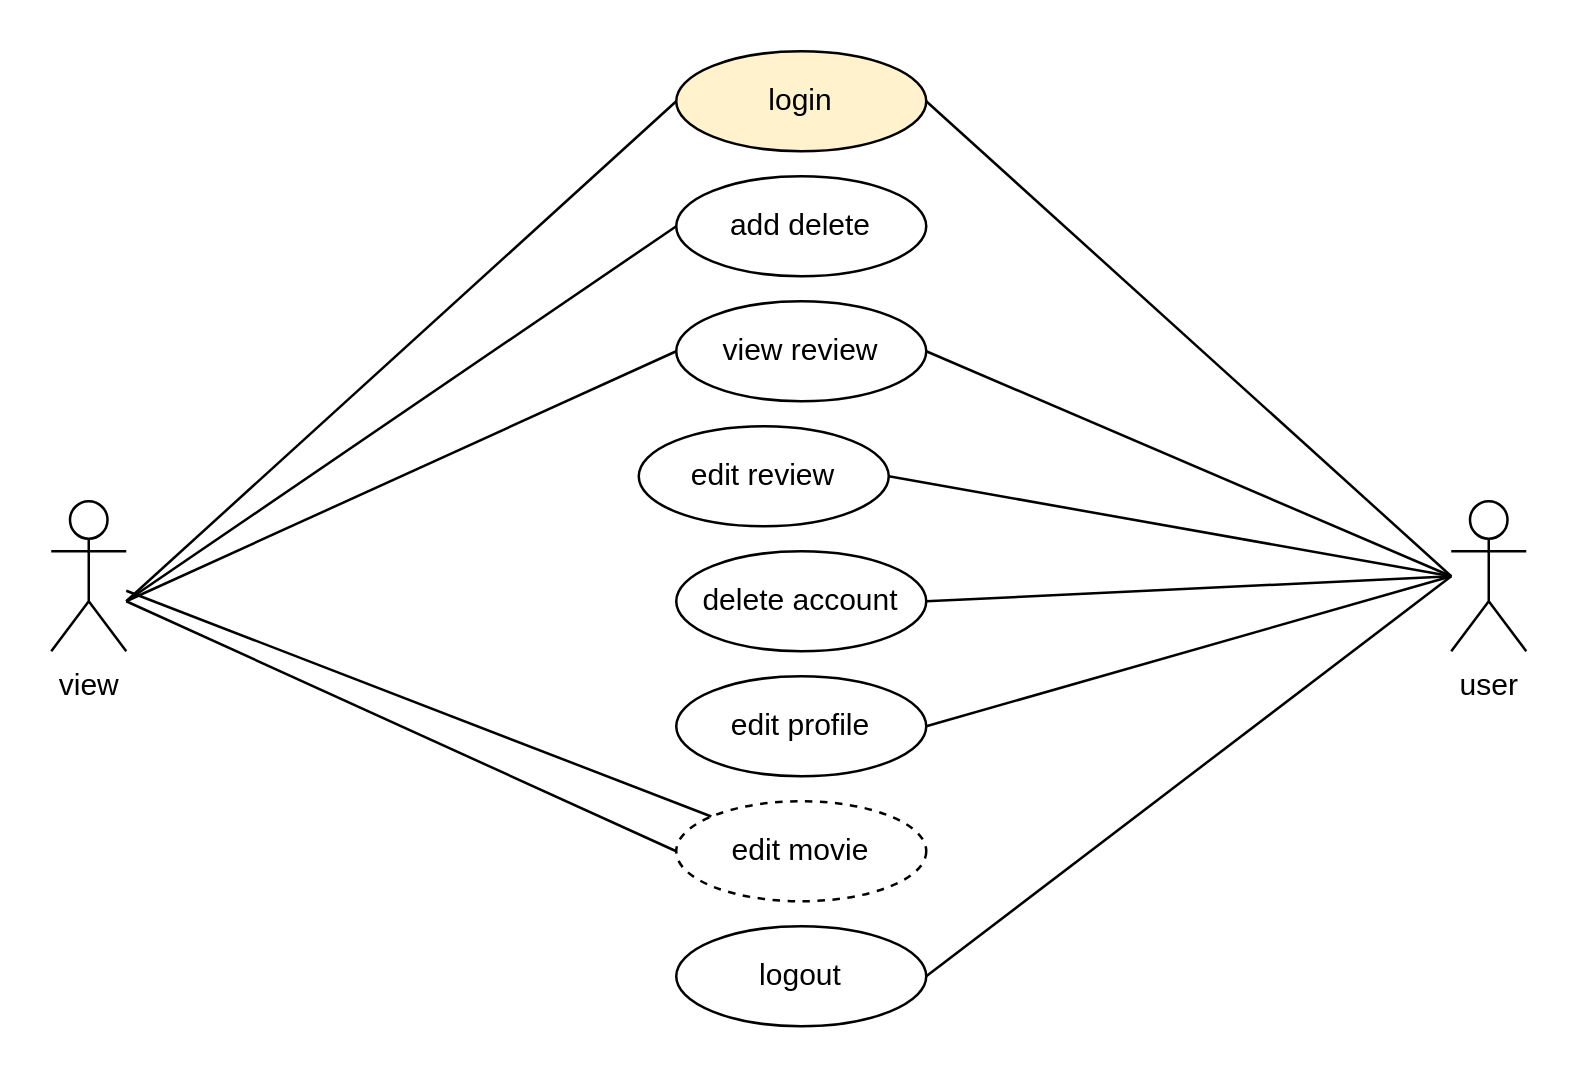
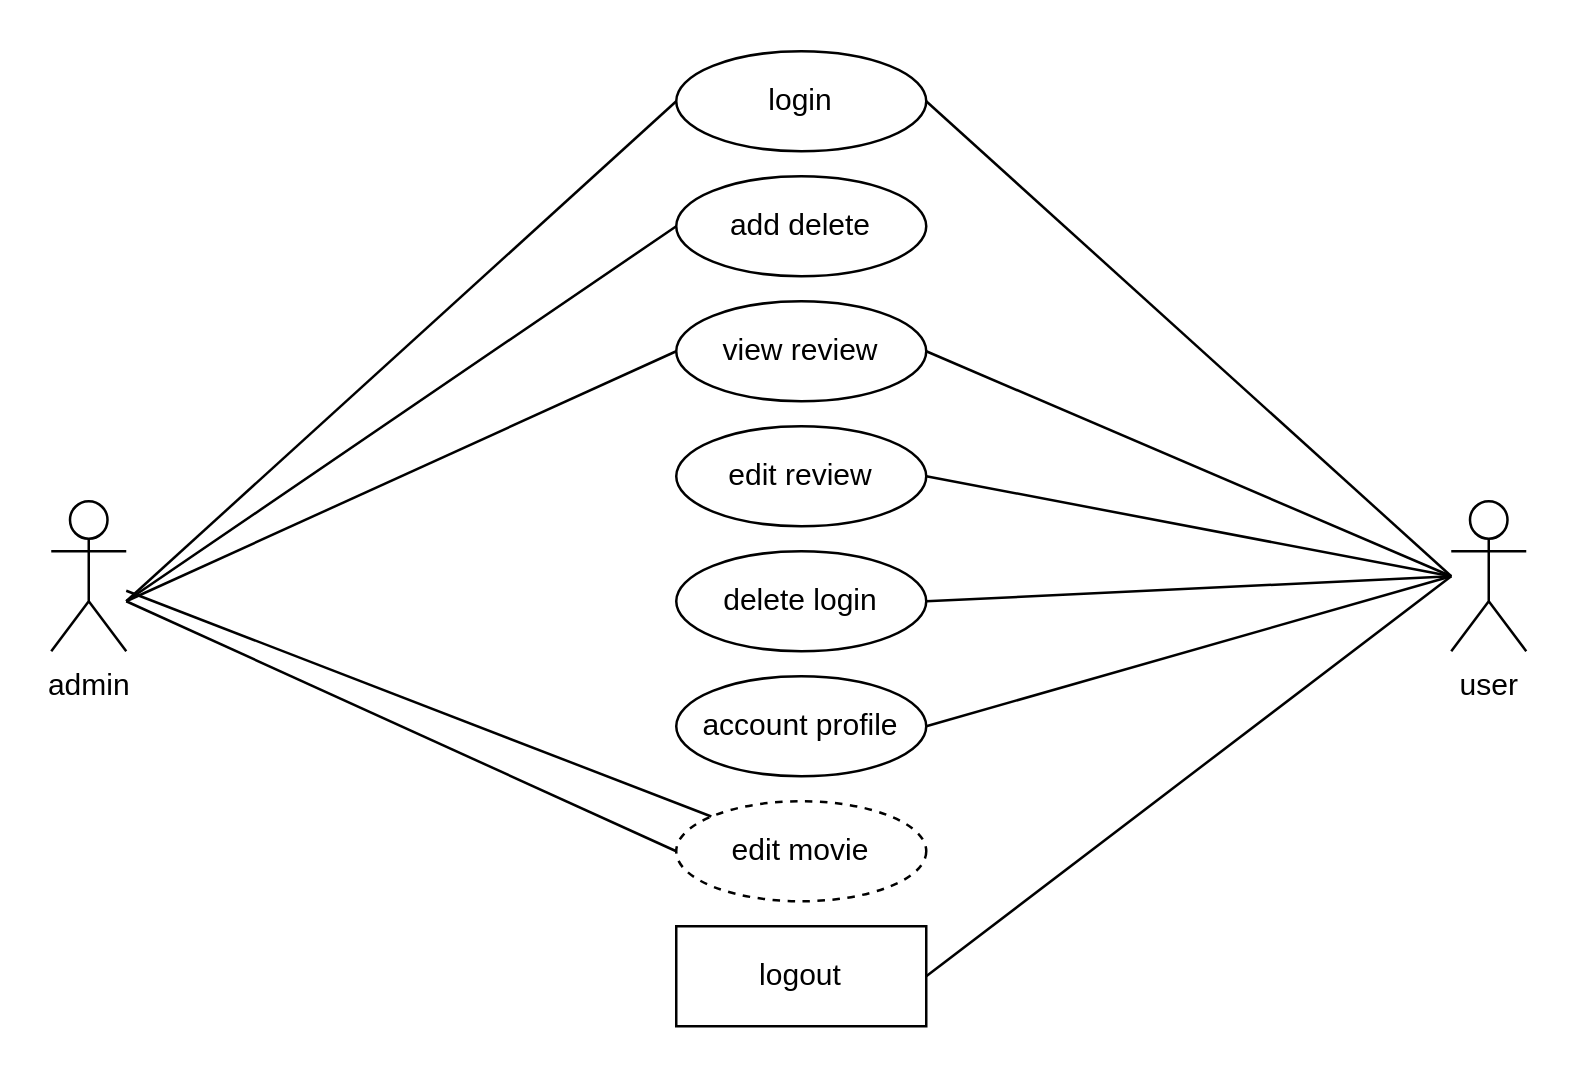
(801, 101) -> (801, 101)
(764, 476) -> (801, 476)
(801, 601) -> (801, 601)
(90, 687) -> (90, 687)
(801, 726) -> (801, 726)
(801, 976) -> (801, 976)
